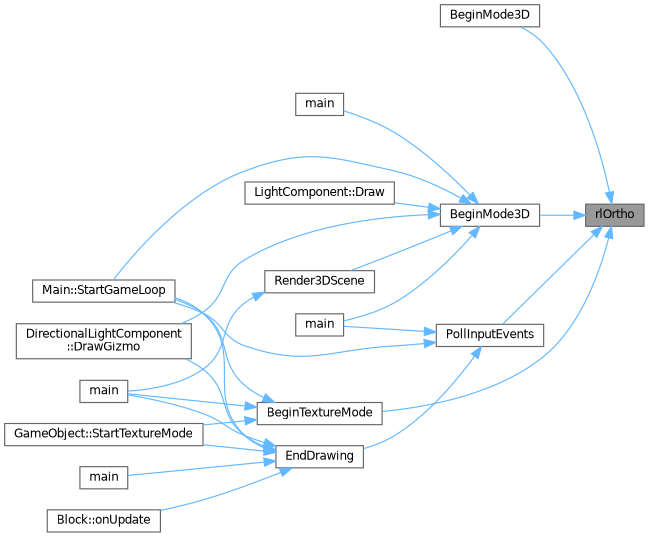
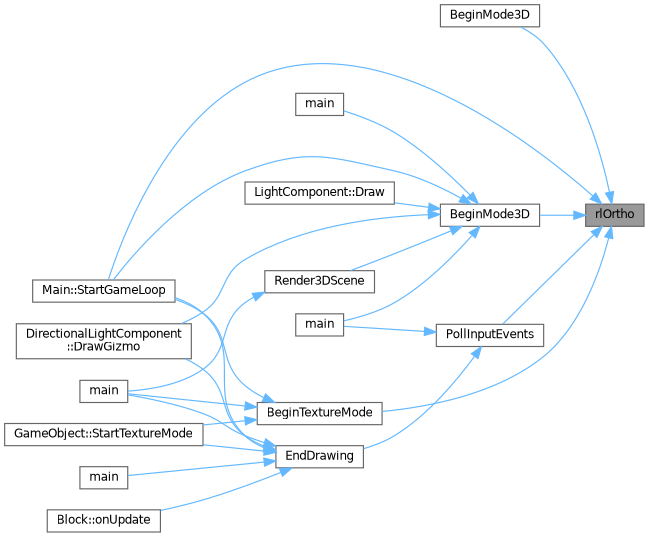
(291, 356) -> (313, 65)
